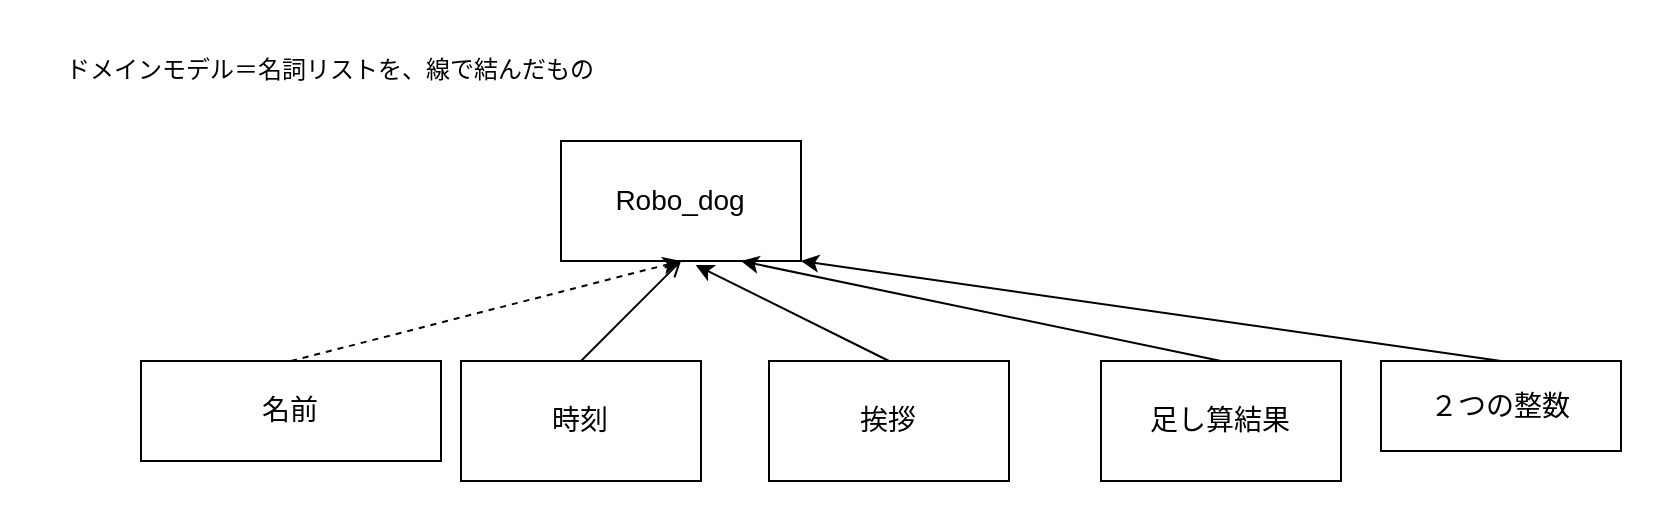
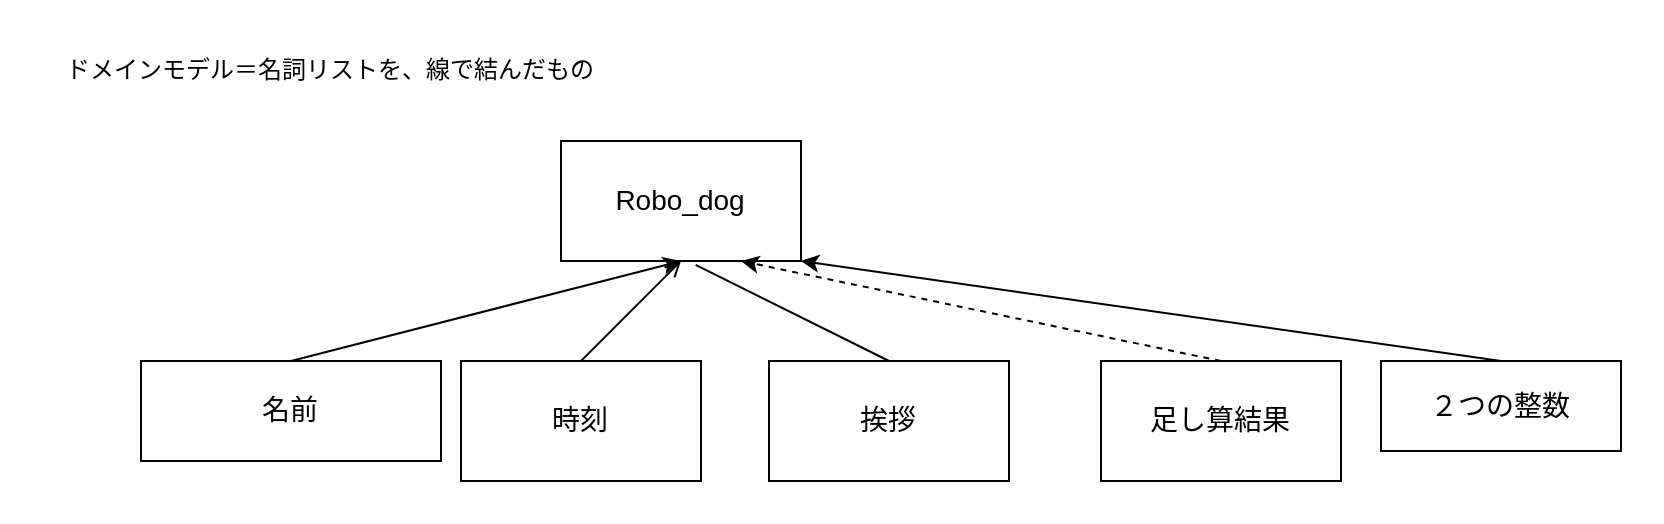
(708, 271) -> (703, 269)
(985, 312) -> (985, 312)
(478, 313) -> (478, 313)
